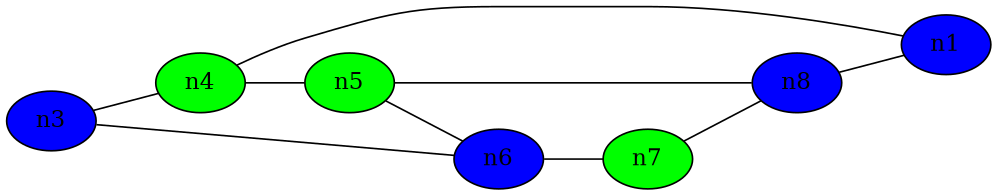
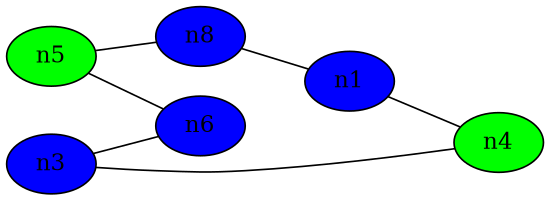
(275, 83) -> none
(648, 159) -> none
